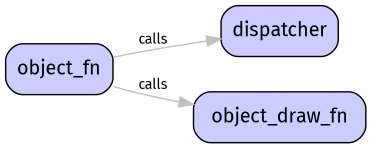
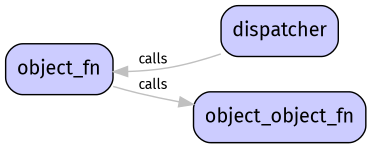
(160, 48) -> (175, 67)
(280, 117) -> (280, 117)
